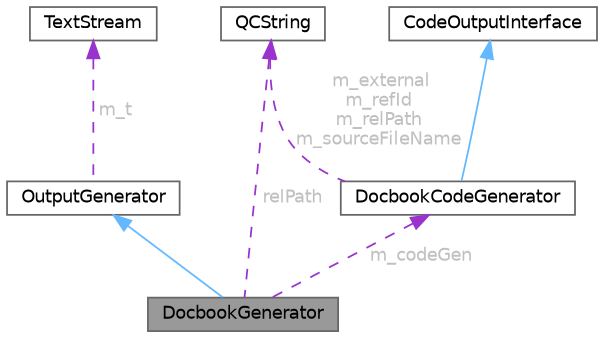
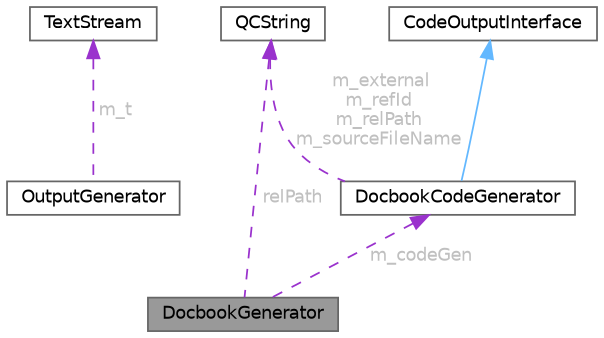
(175, 261) -> none
